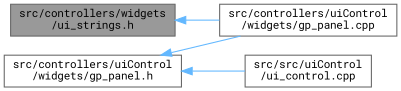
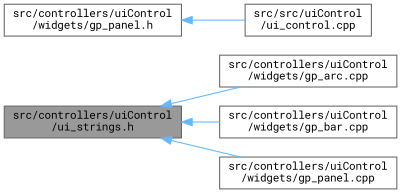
(93, 20) -> (93, 122)
(206, 44) -> none
none -> (308, 71)
none -> (308, 122)
